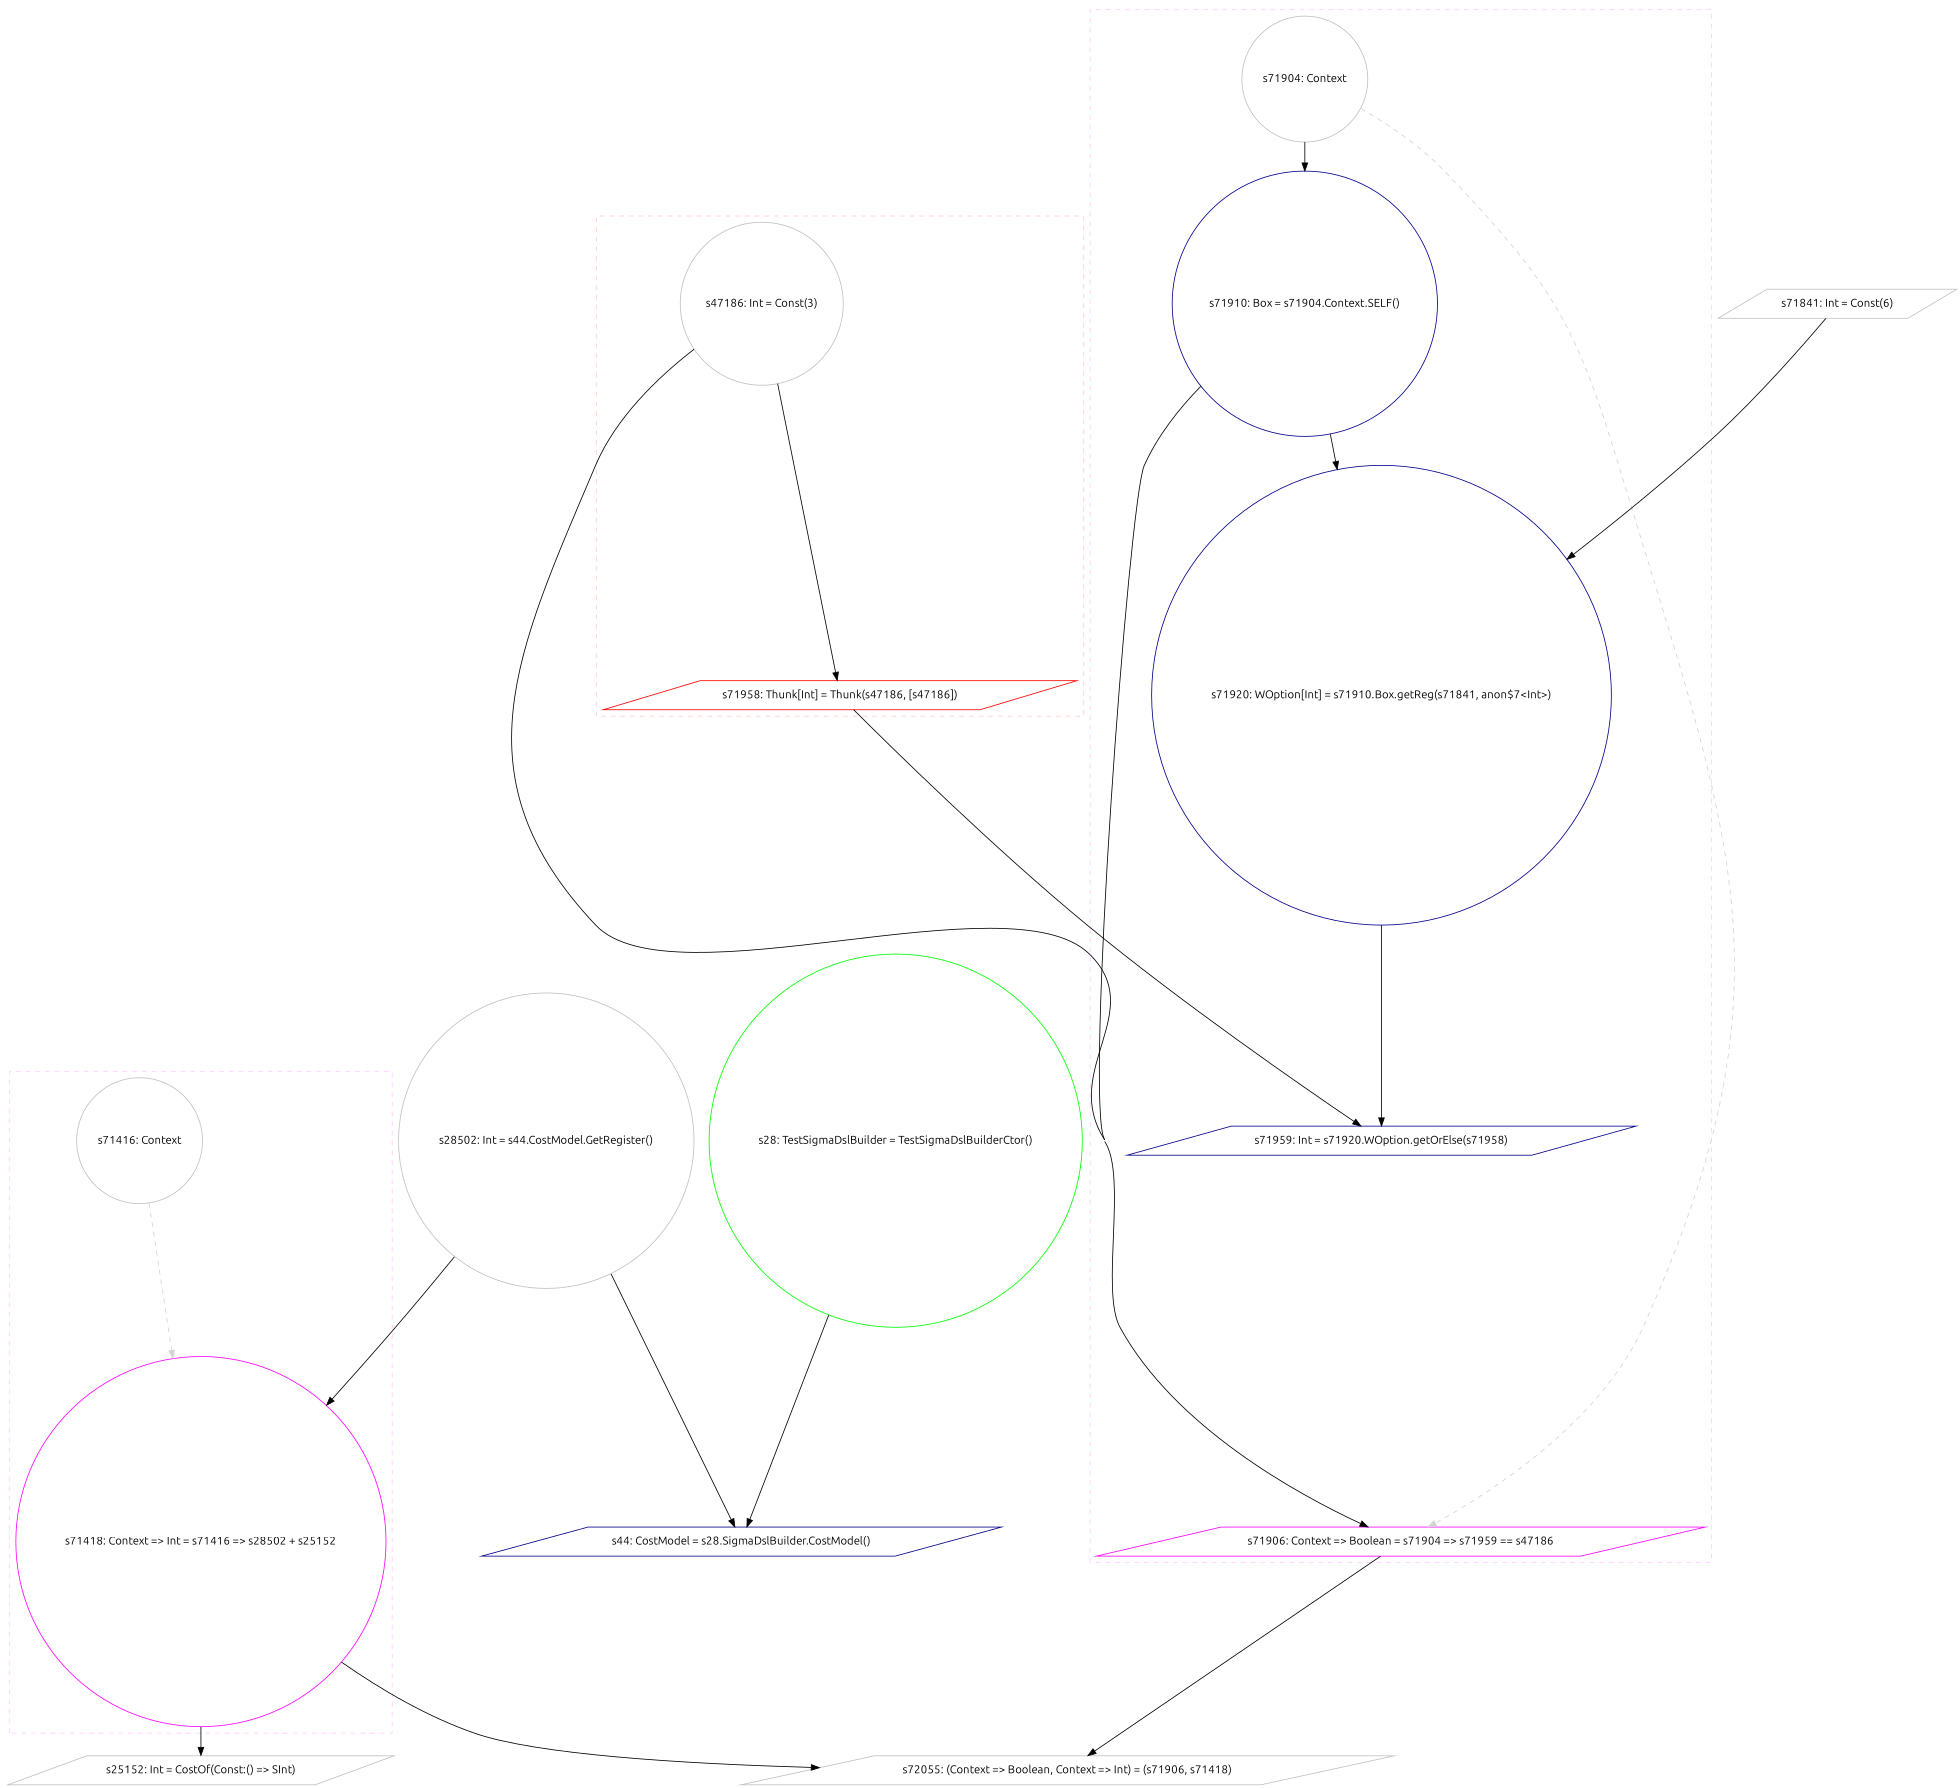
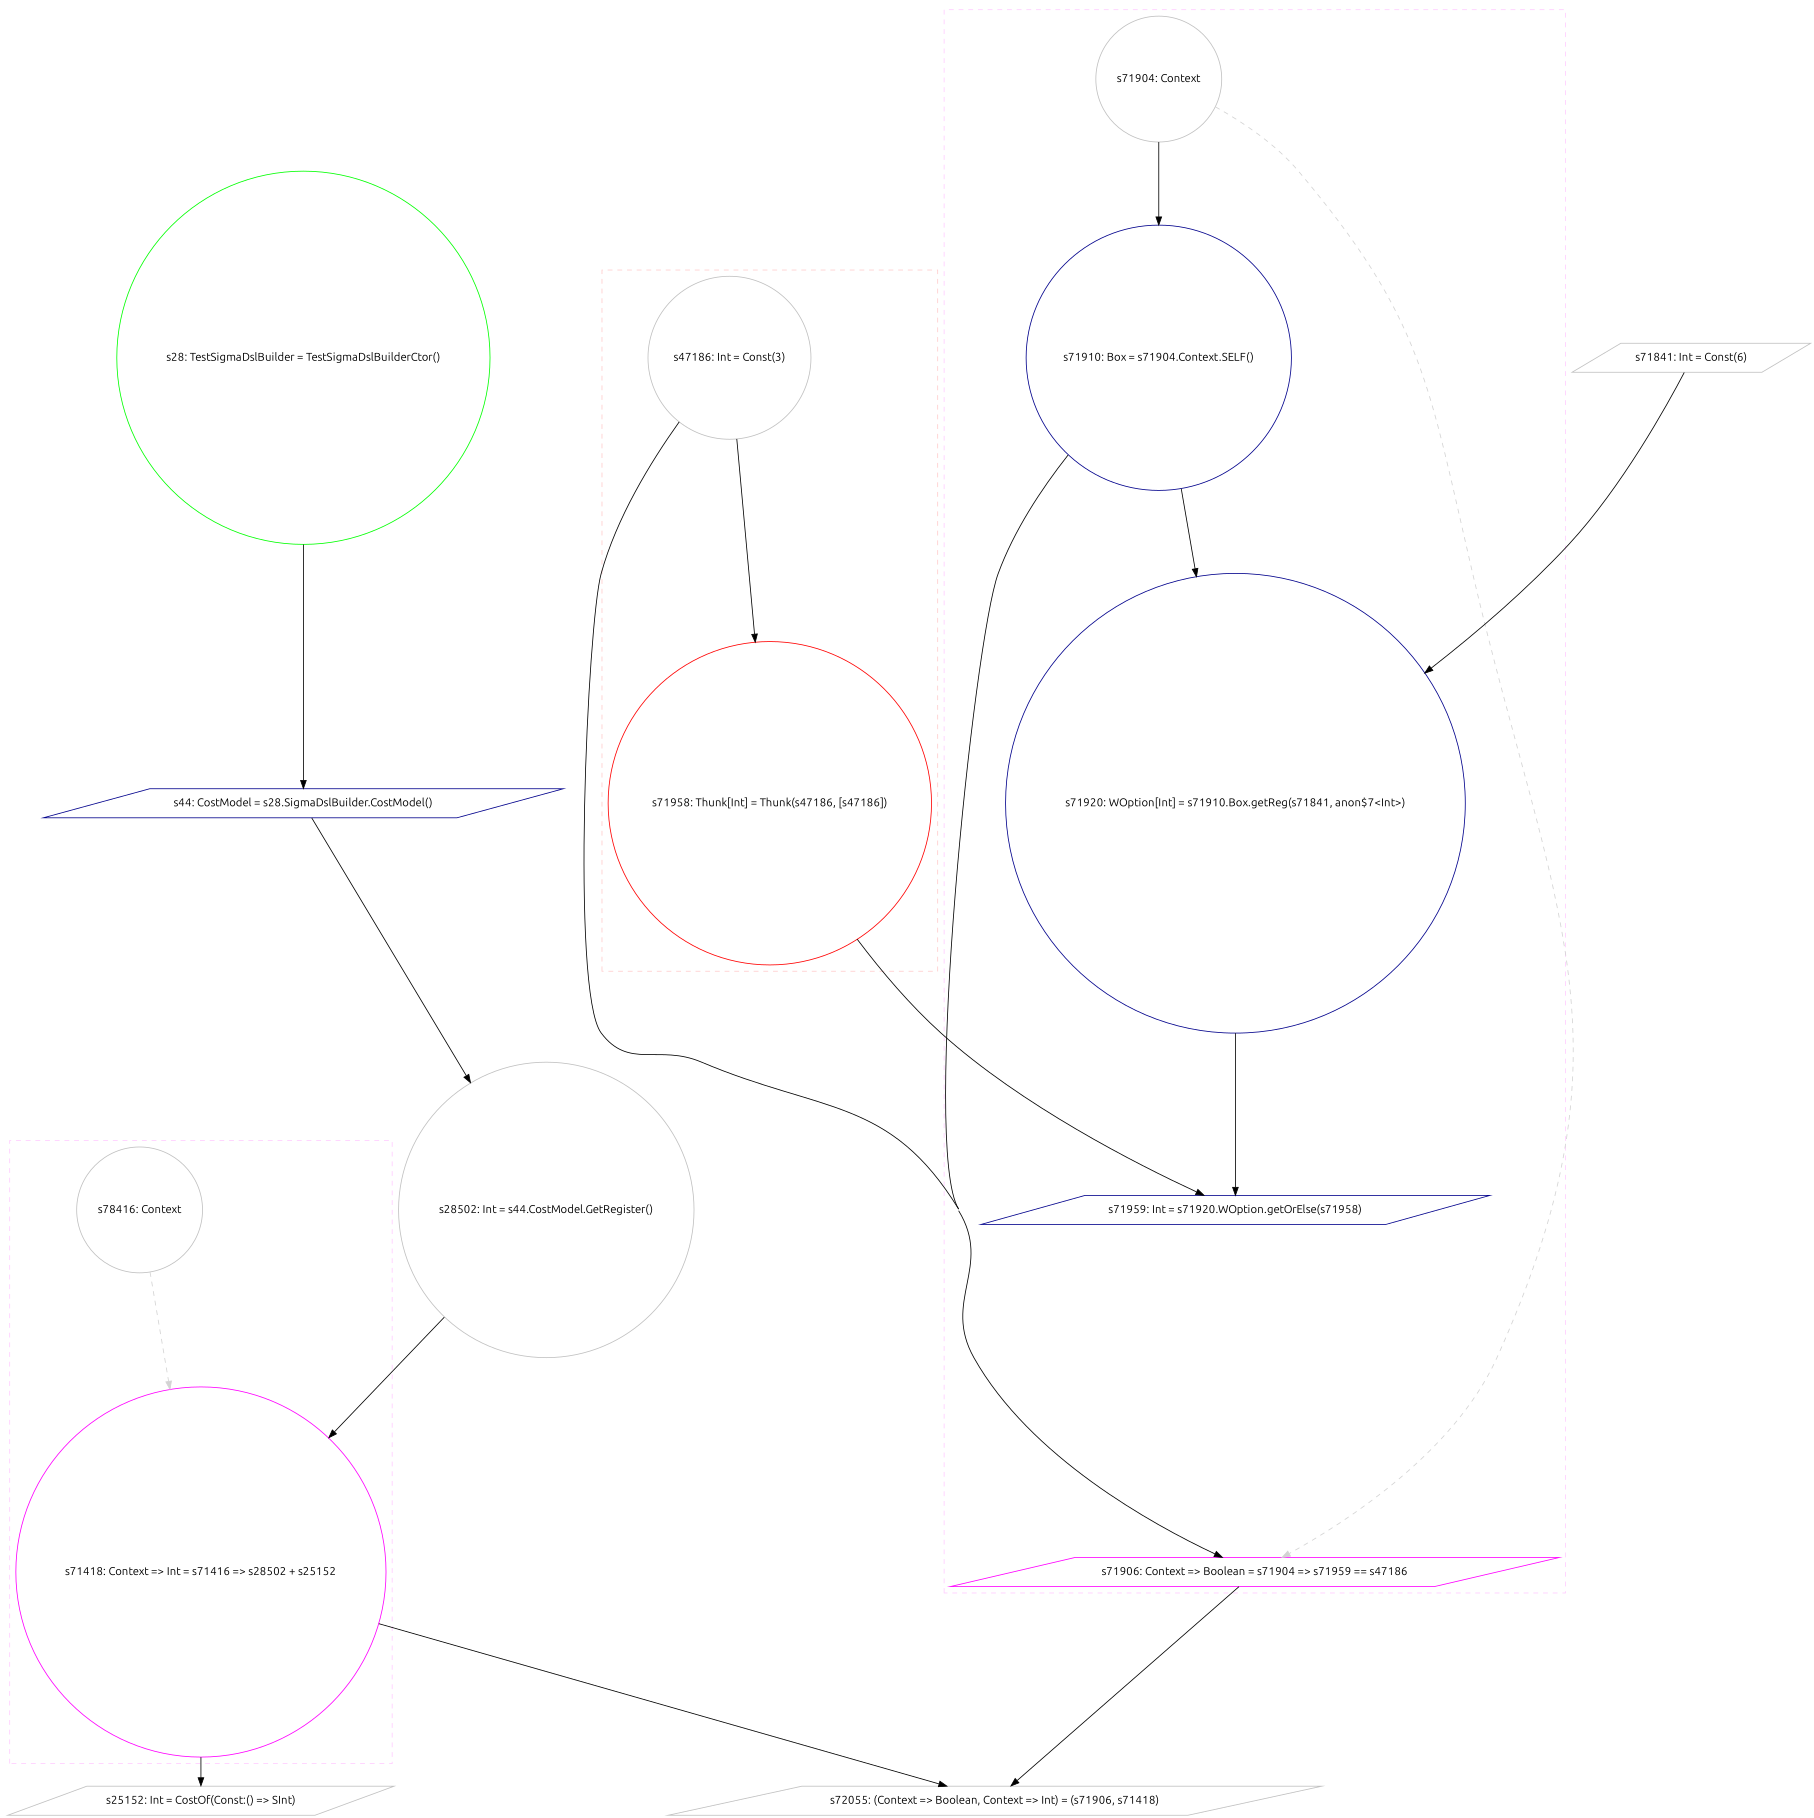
(840, 695) -> (770, 803)
(140, 1141) -> (140, 1210)
(671, 1397) -> (389, 947)
